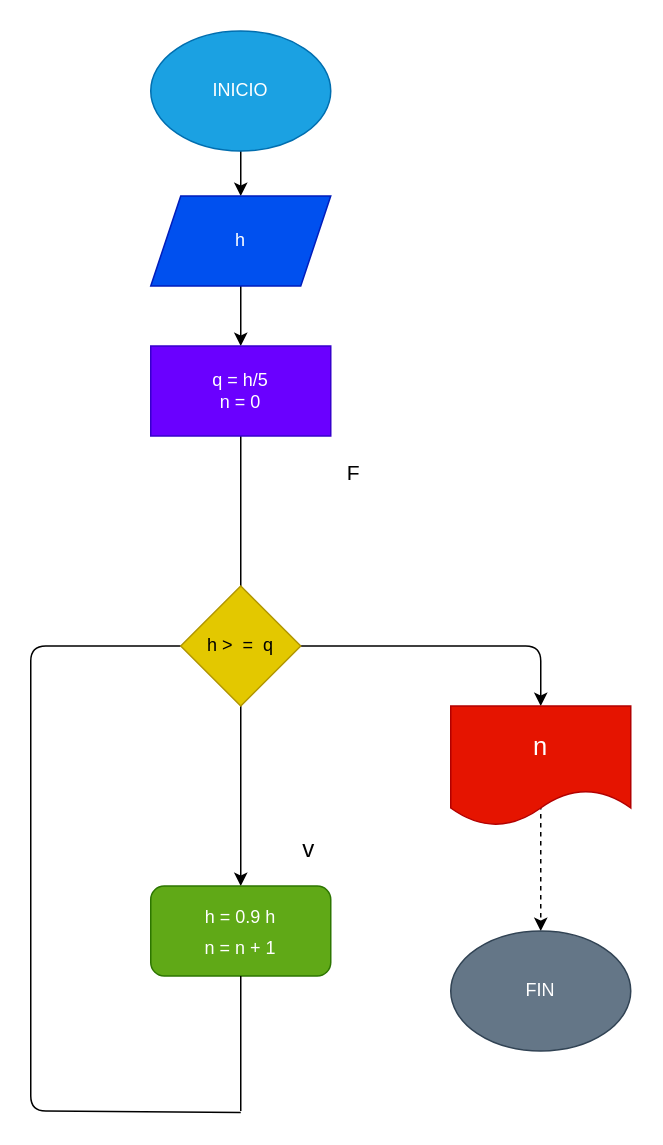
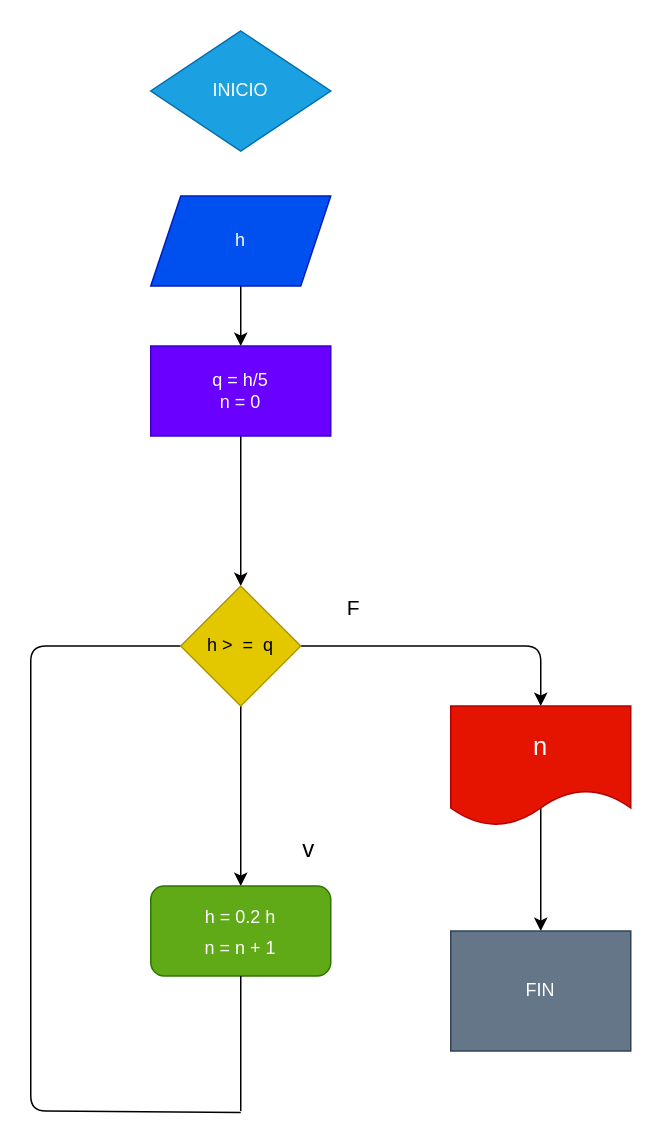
(241, 91) -> (241, 91)
(241, 168) -> none
(353, 473) -> (353, 608)
(241, 578) -> (241, 574)
(541, 864) -> (541, 864)
(241, 931) -> (241, 931)
(541, 991) -> (541, 991)
